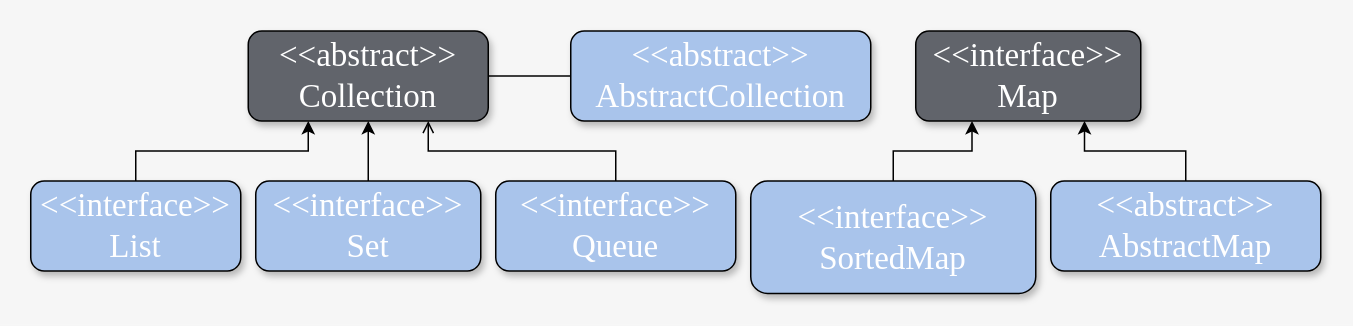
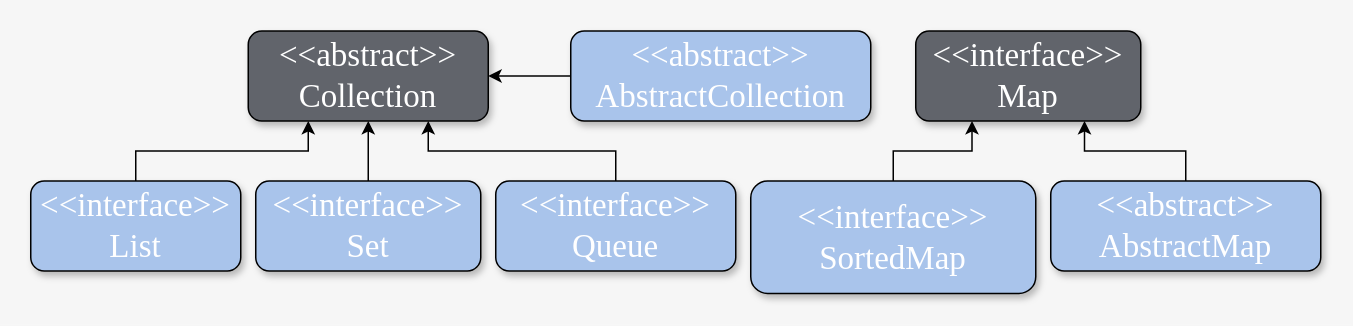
(495, 76) -> (500, 76)
(428, 129) -> (428, 132)
